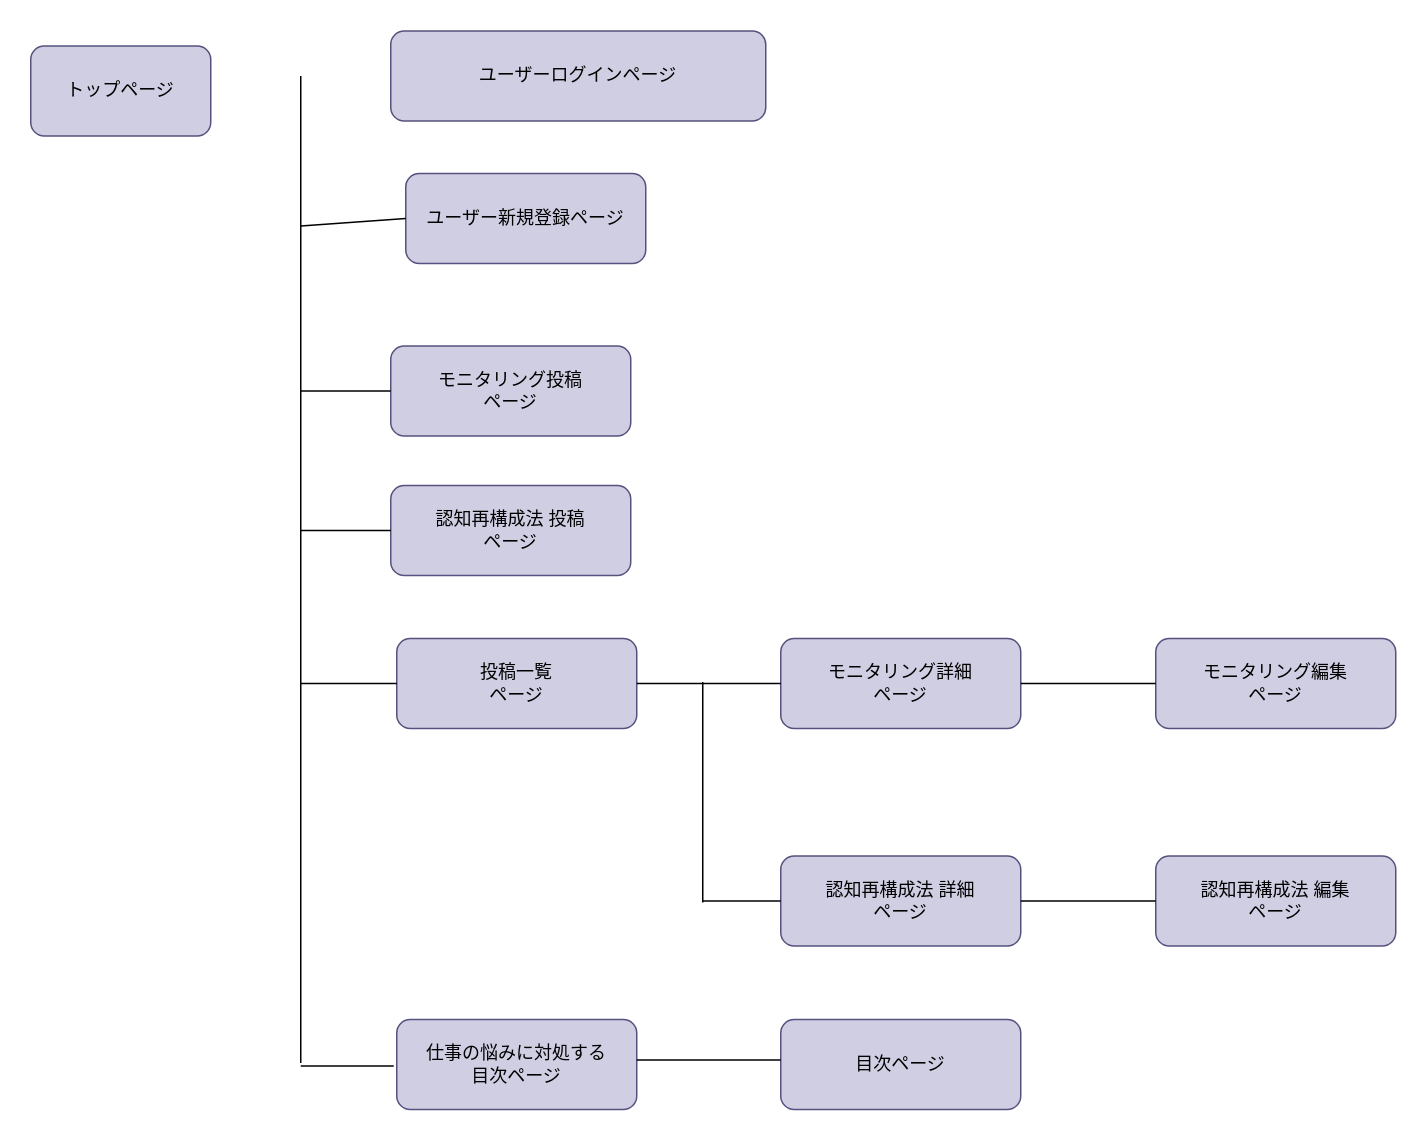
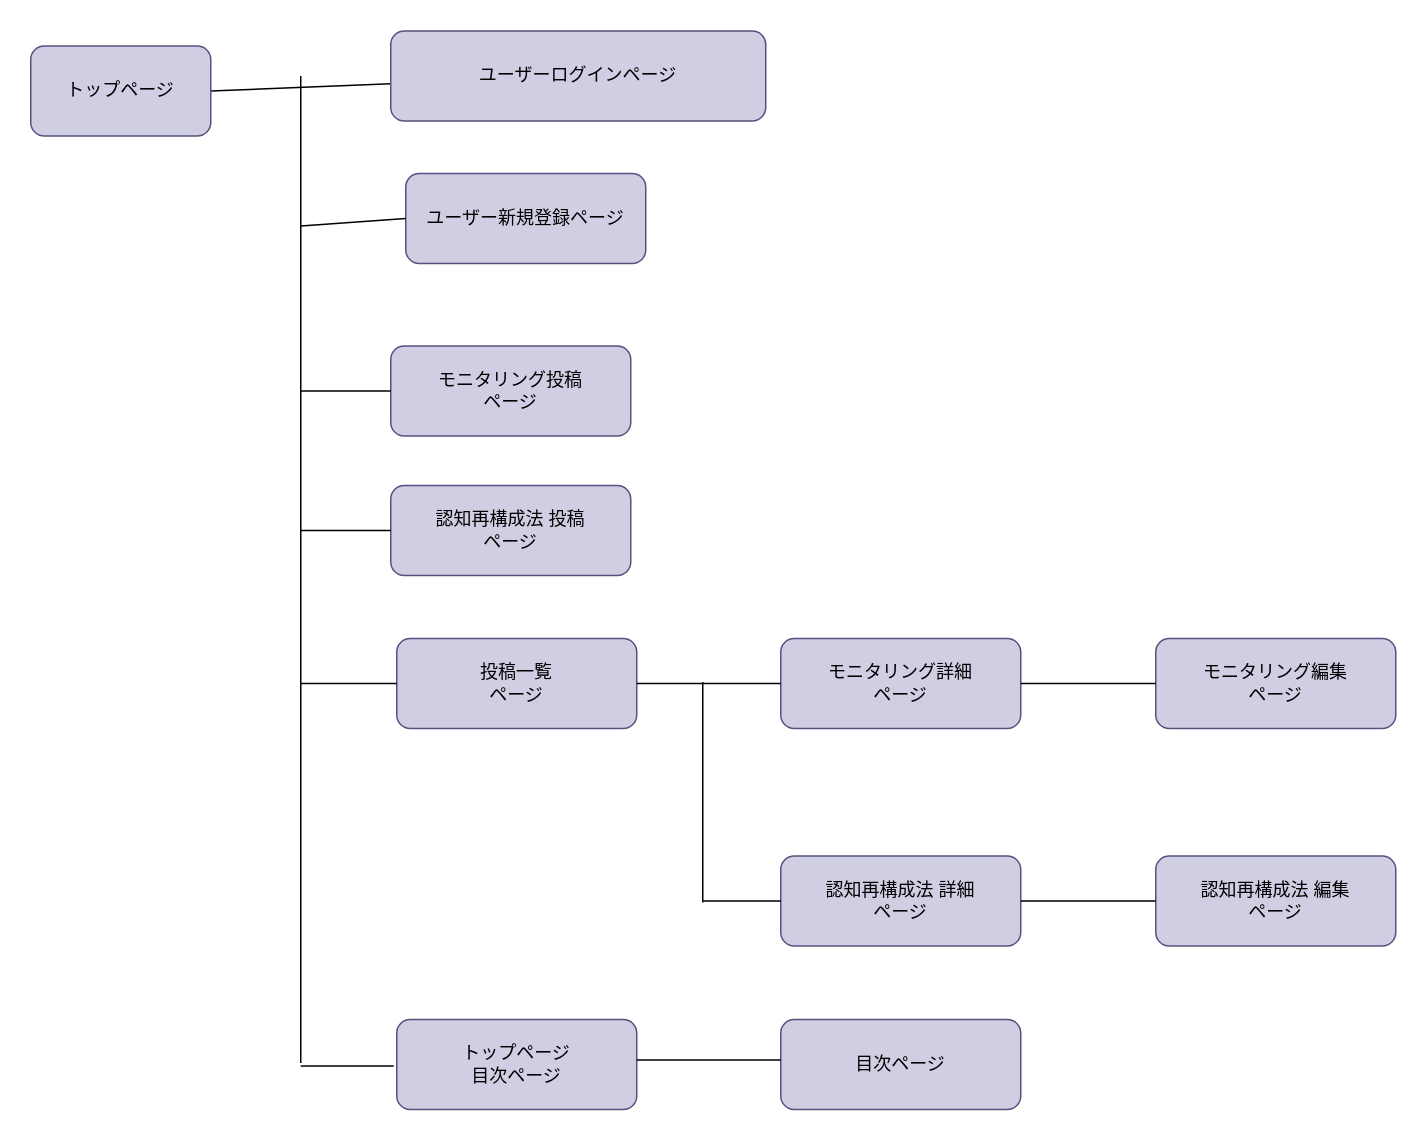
none -> (303, 87)
(517, 1064) -> (517, 1064)
